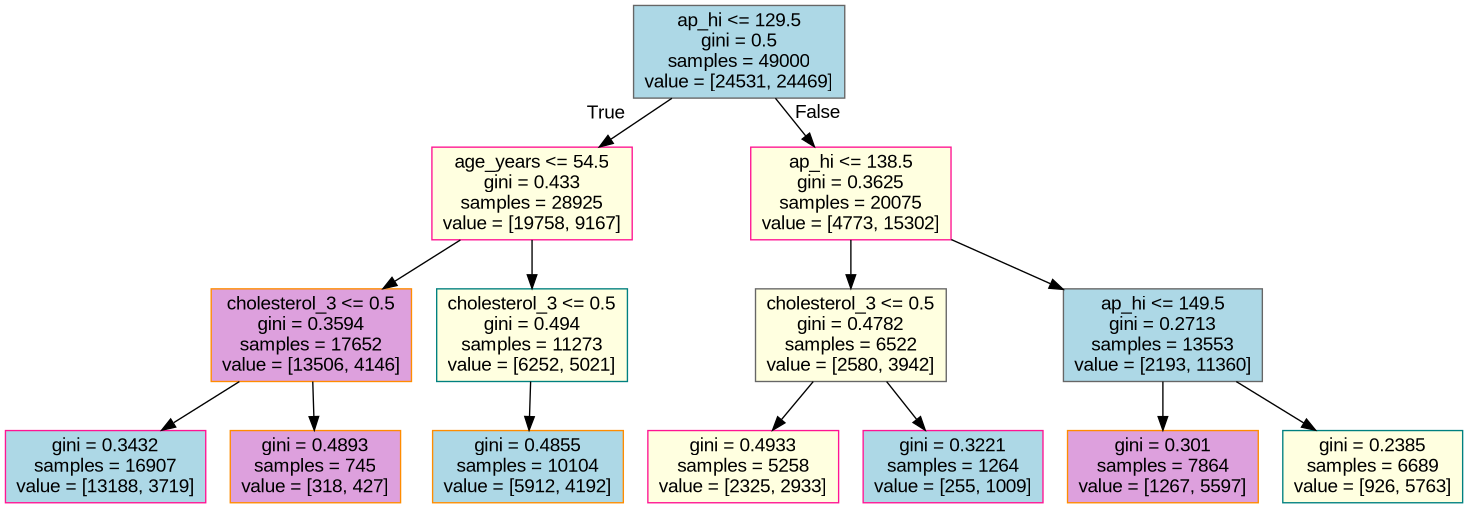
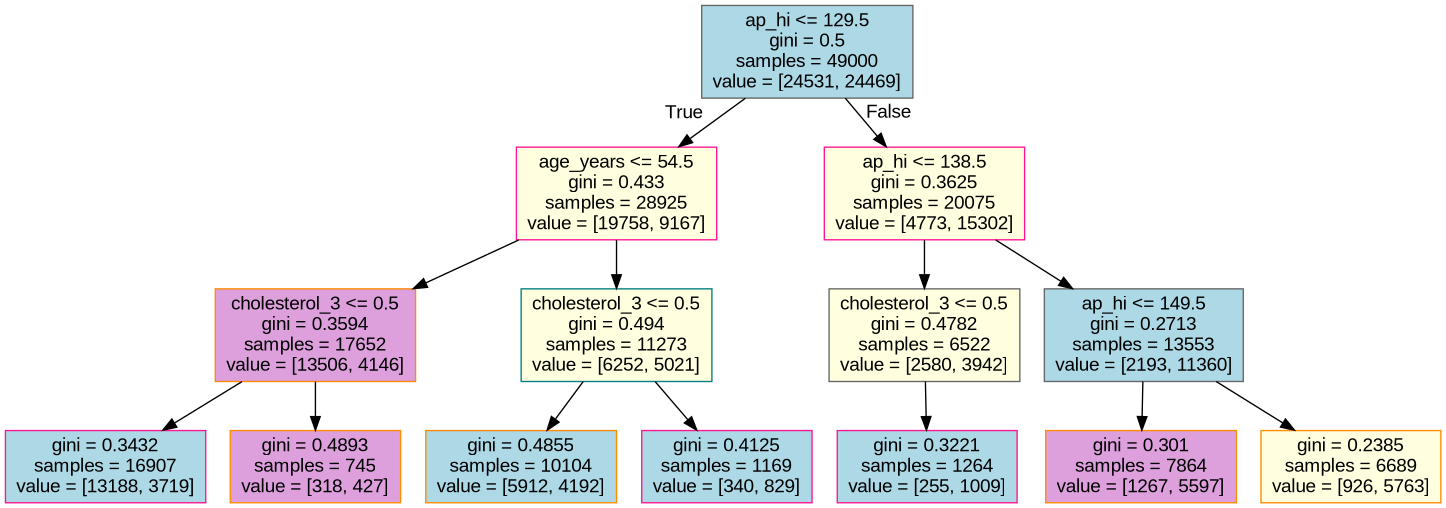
none -> (727, 467)
(743, 467) -> none
(1373, 467) -> (1351, 467)
